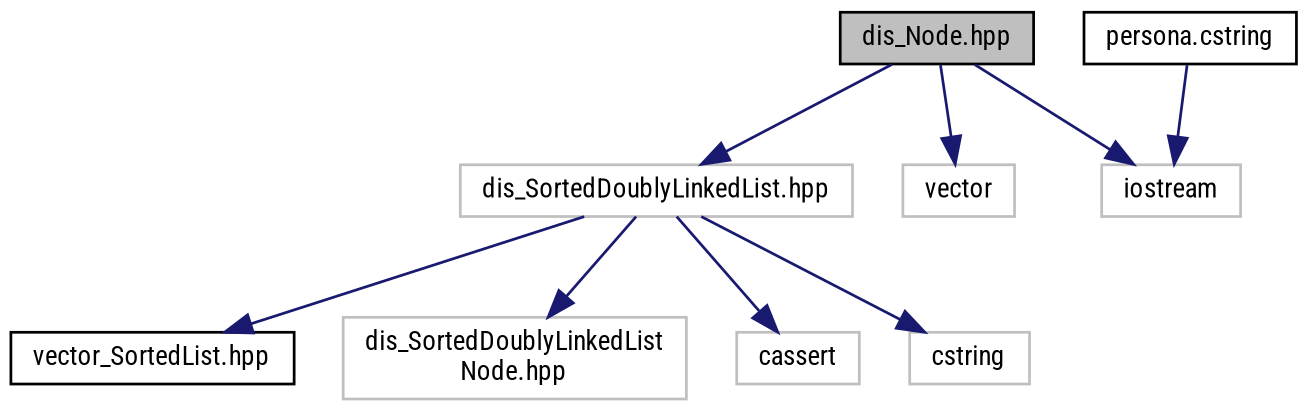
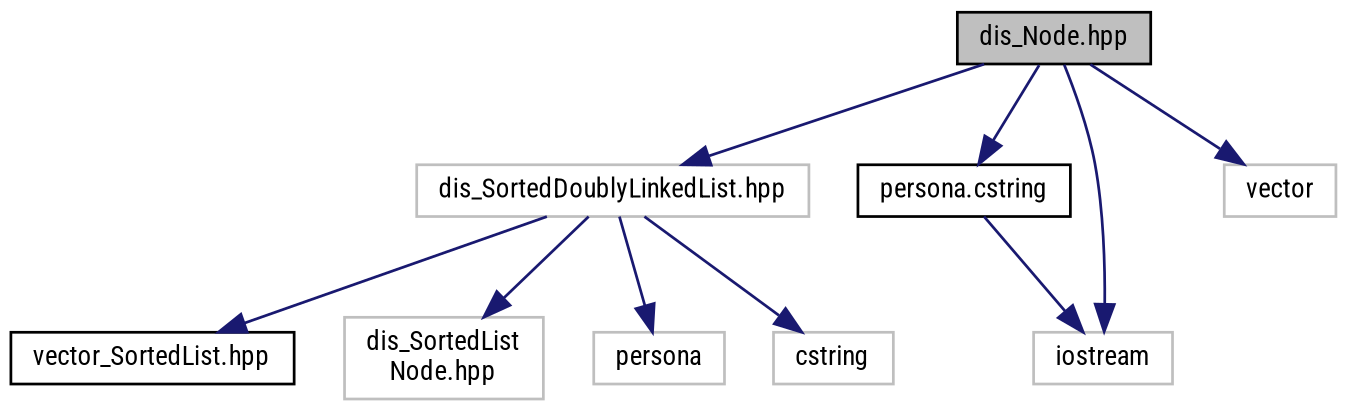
none -> (1016, 103)
(515, 358) -> (444, 358)
(798, 358) -> (659, 358)
